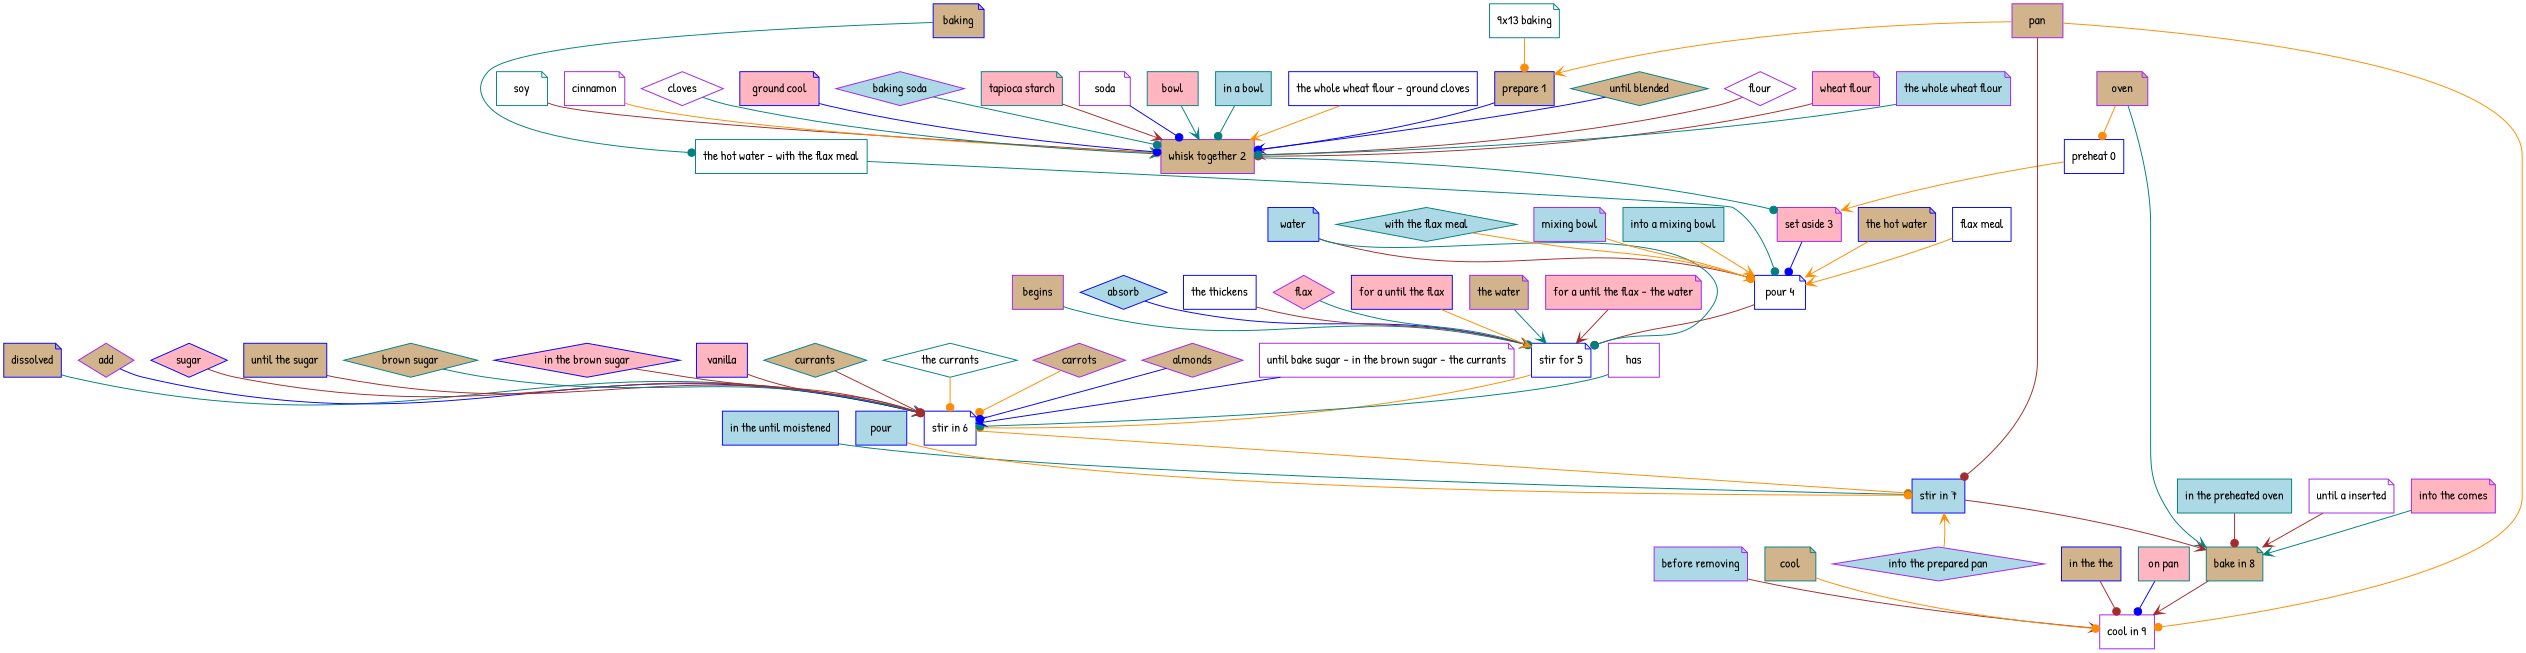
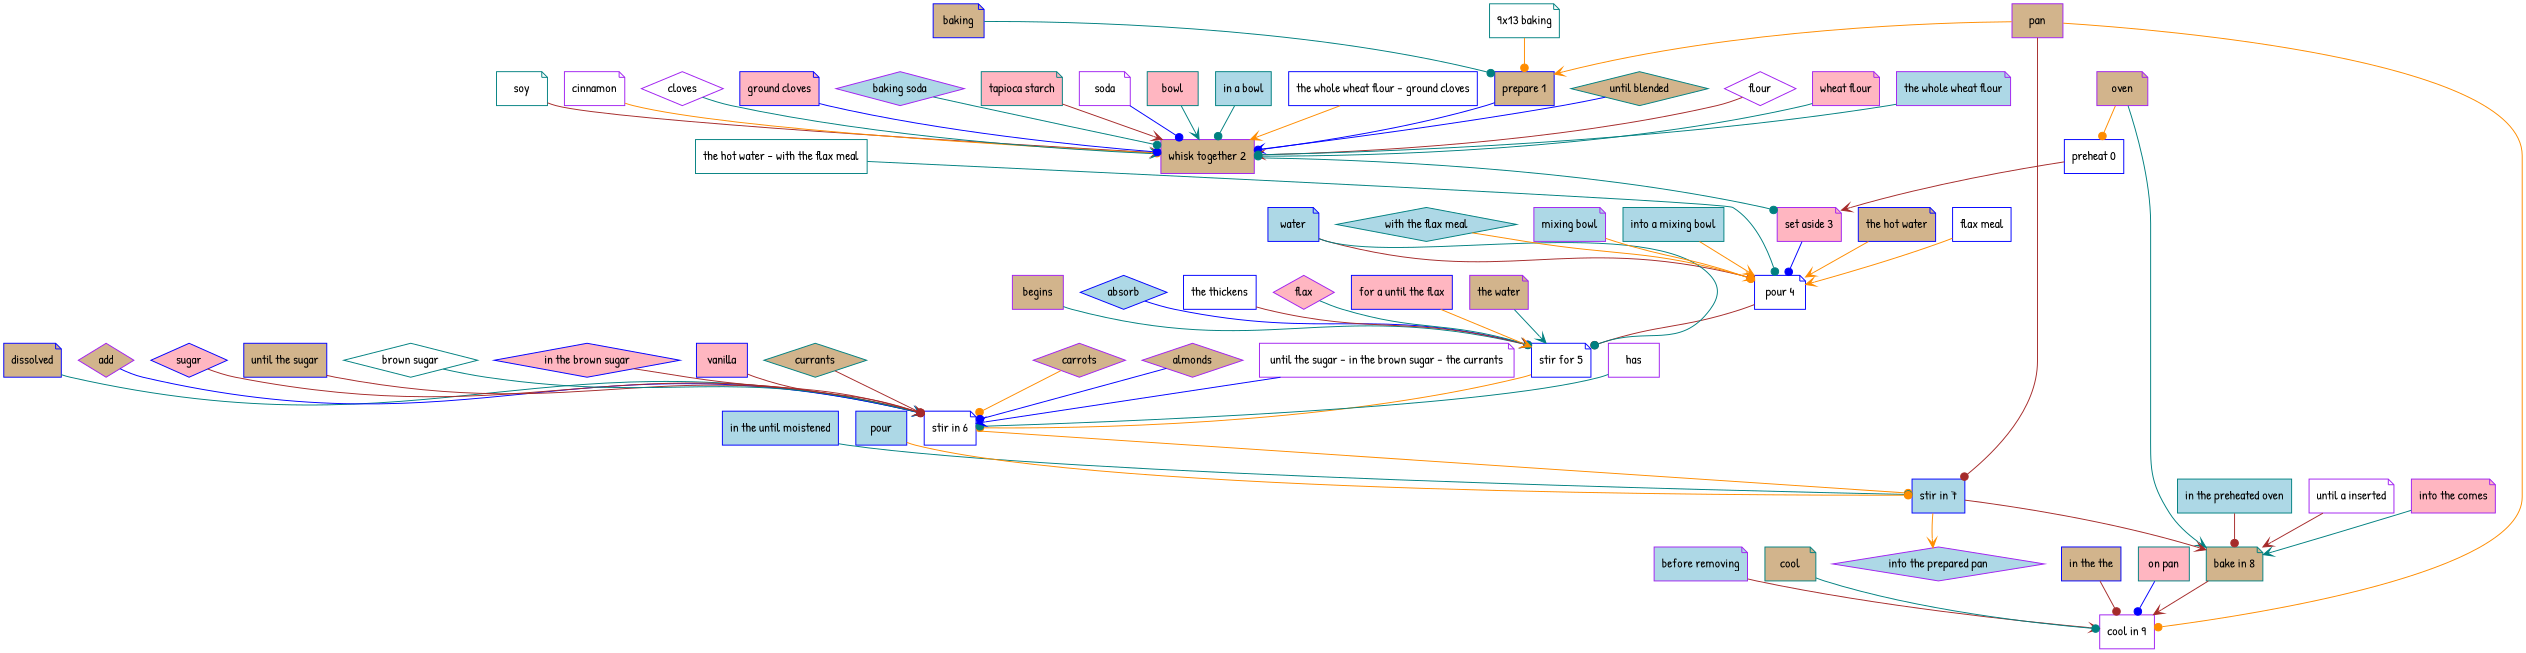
(586, 46) -> (1237, 33)
(779, 89) -> (779, 89)
(1539, 144) -> (1539, 144)
(1957, 181) -> (1957, 181)
(1623, 292) -> none
(411, 360) -> (411, 360)
(950, 360) -> none
(1387, 360) -> (1387, 360)
(1945, 535) -> (1932, 526)
(1890, 598) -> (1890, 598)
